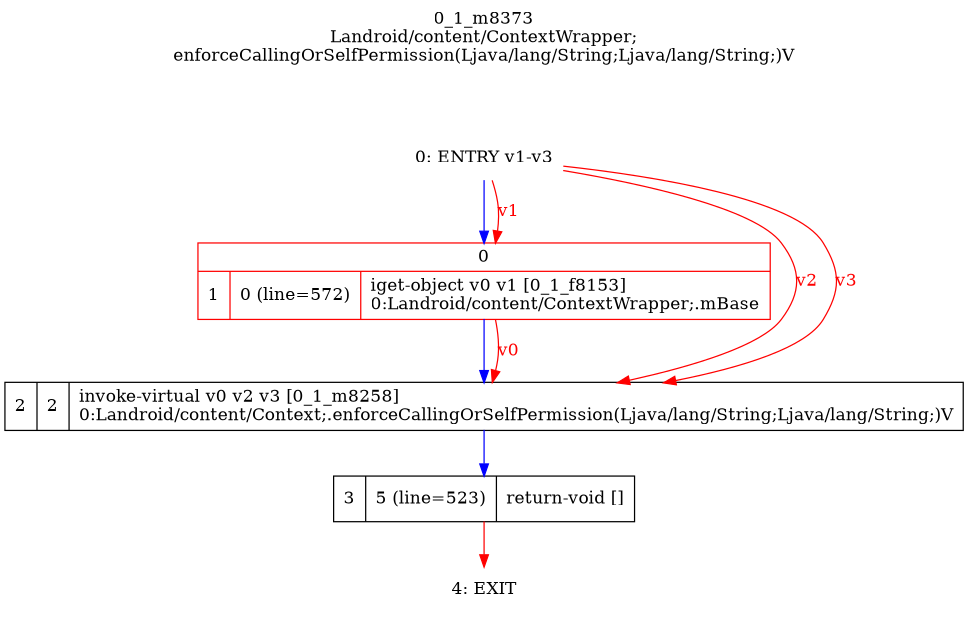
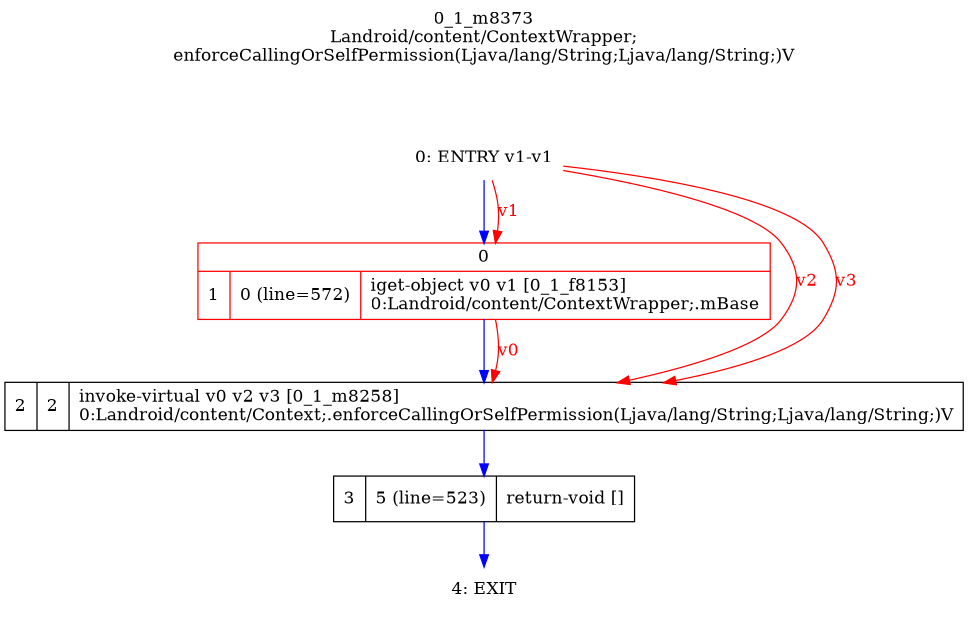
(484, 158) -> (484, 158)
(484, 538) -> (484, 538)
